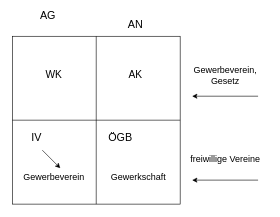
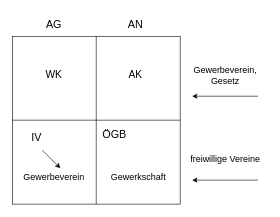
(48, 15) -> (54, 24)
(120, 138) -> (114, 135)
